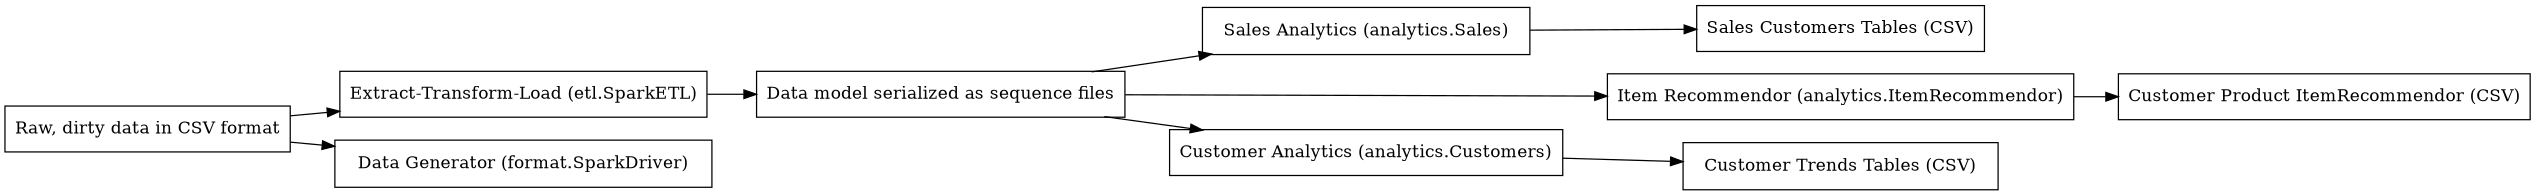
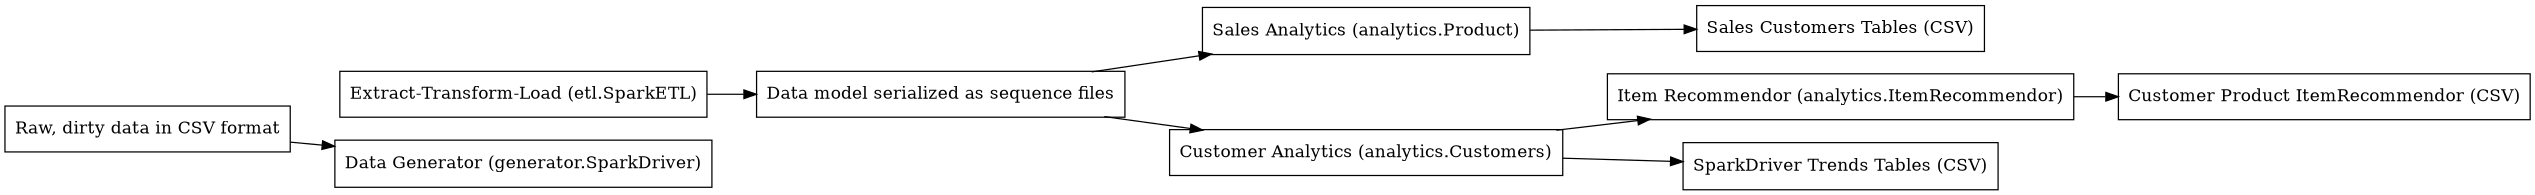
(1366, 31) -> (1366, 31)
(1360, 95) -> (1597, 125)
(309, 114) -> none
(523, 164) -> (523, 164)
(1841, 166) -> (1841, 166)
